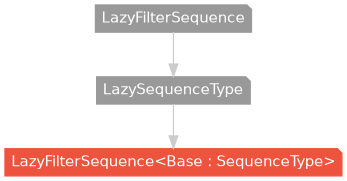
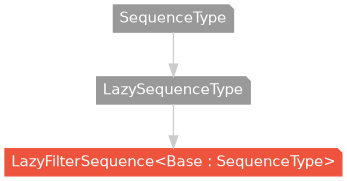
(173, 19) -> (173, 19)
